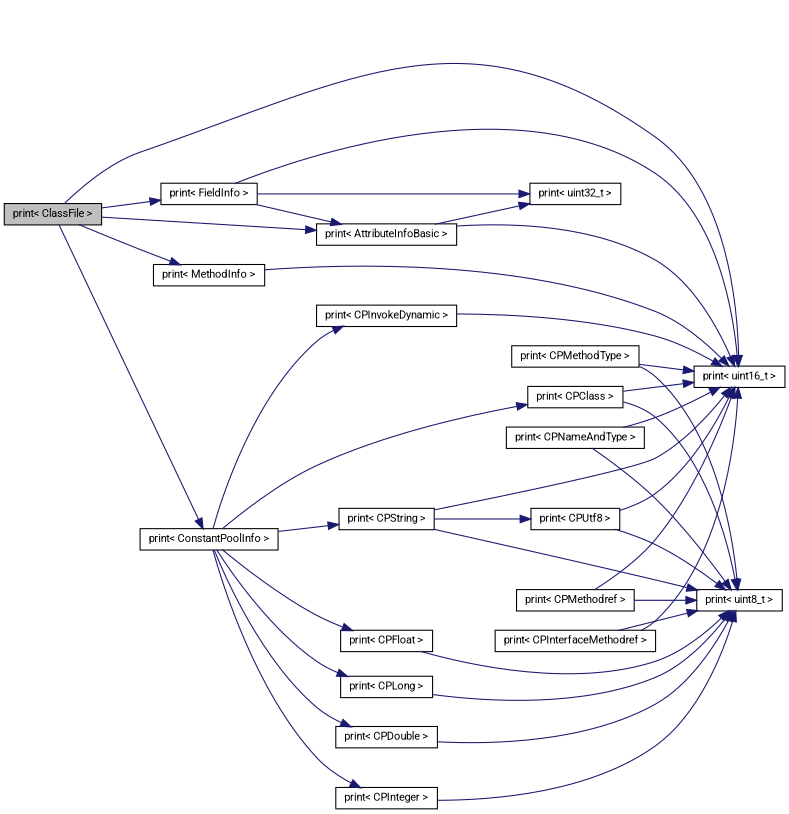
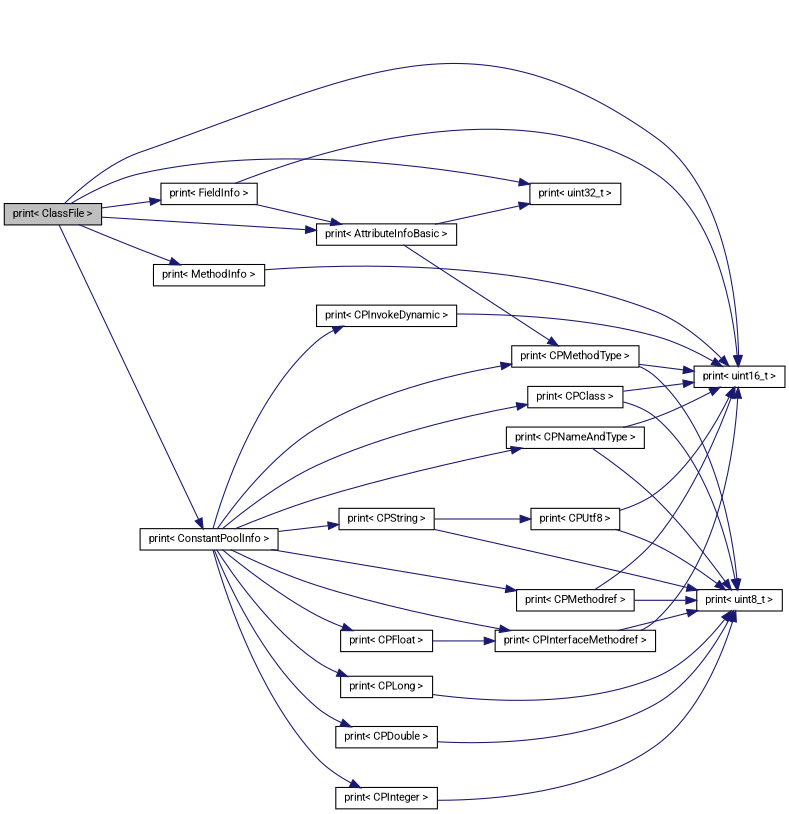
(388, 194) -> (280, 159)
(619, 244) -> (476, 292)
none -> (340, 415)
(591, 476) -> none
none -> (371, 483)
none -> (388, 569)
none -> (362, 599)
(577, 673) -> (458, 641)
